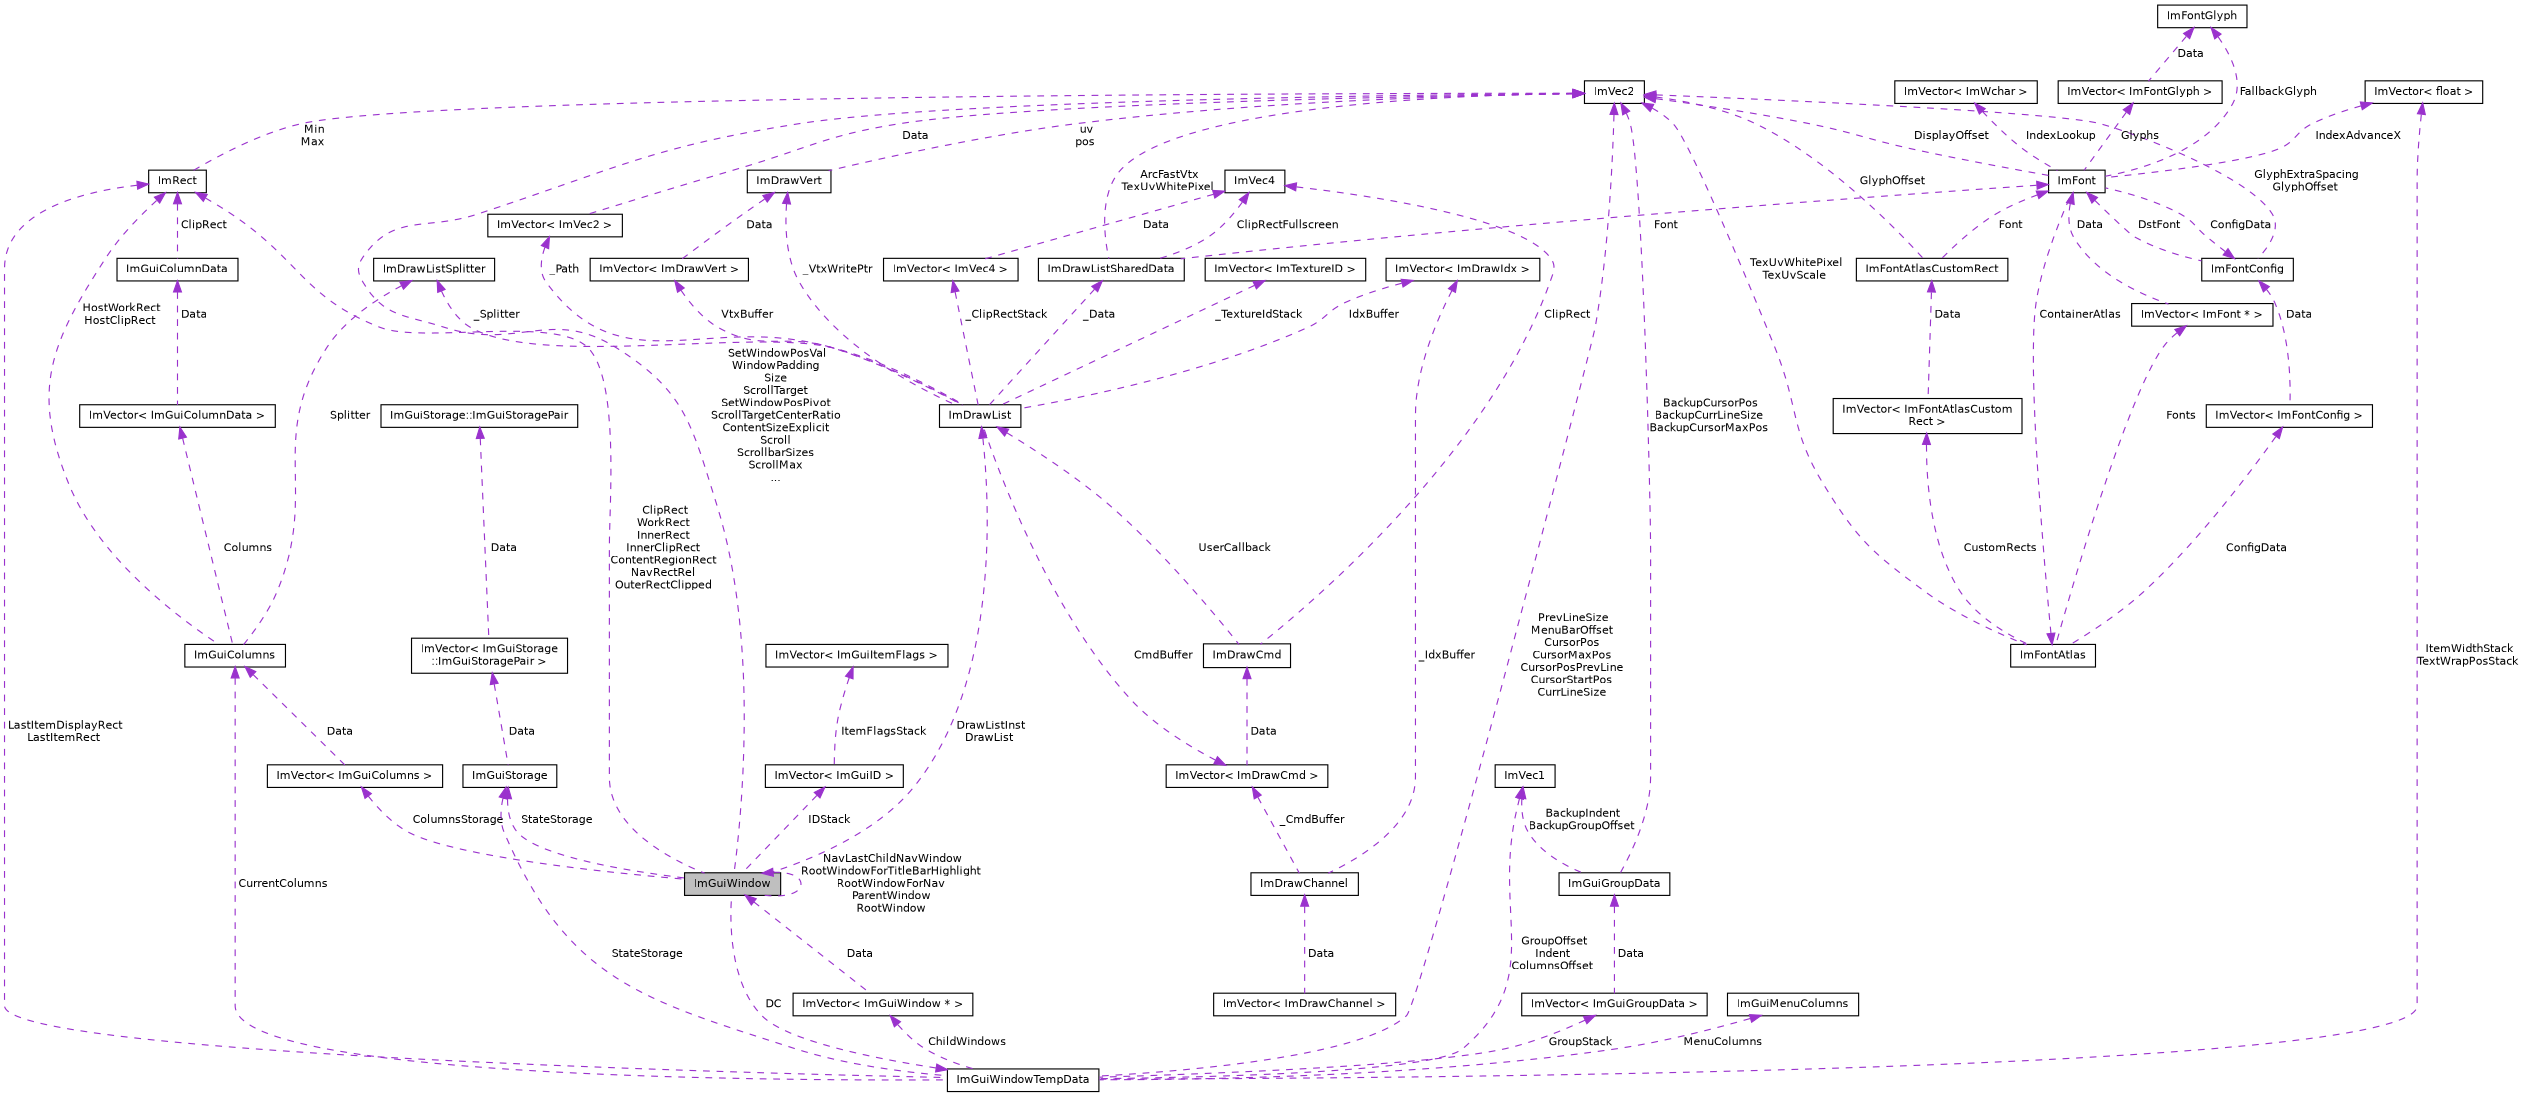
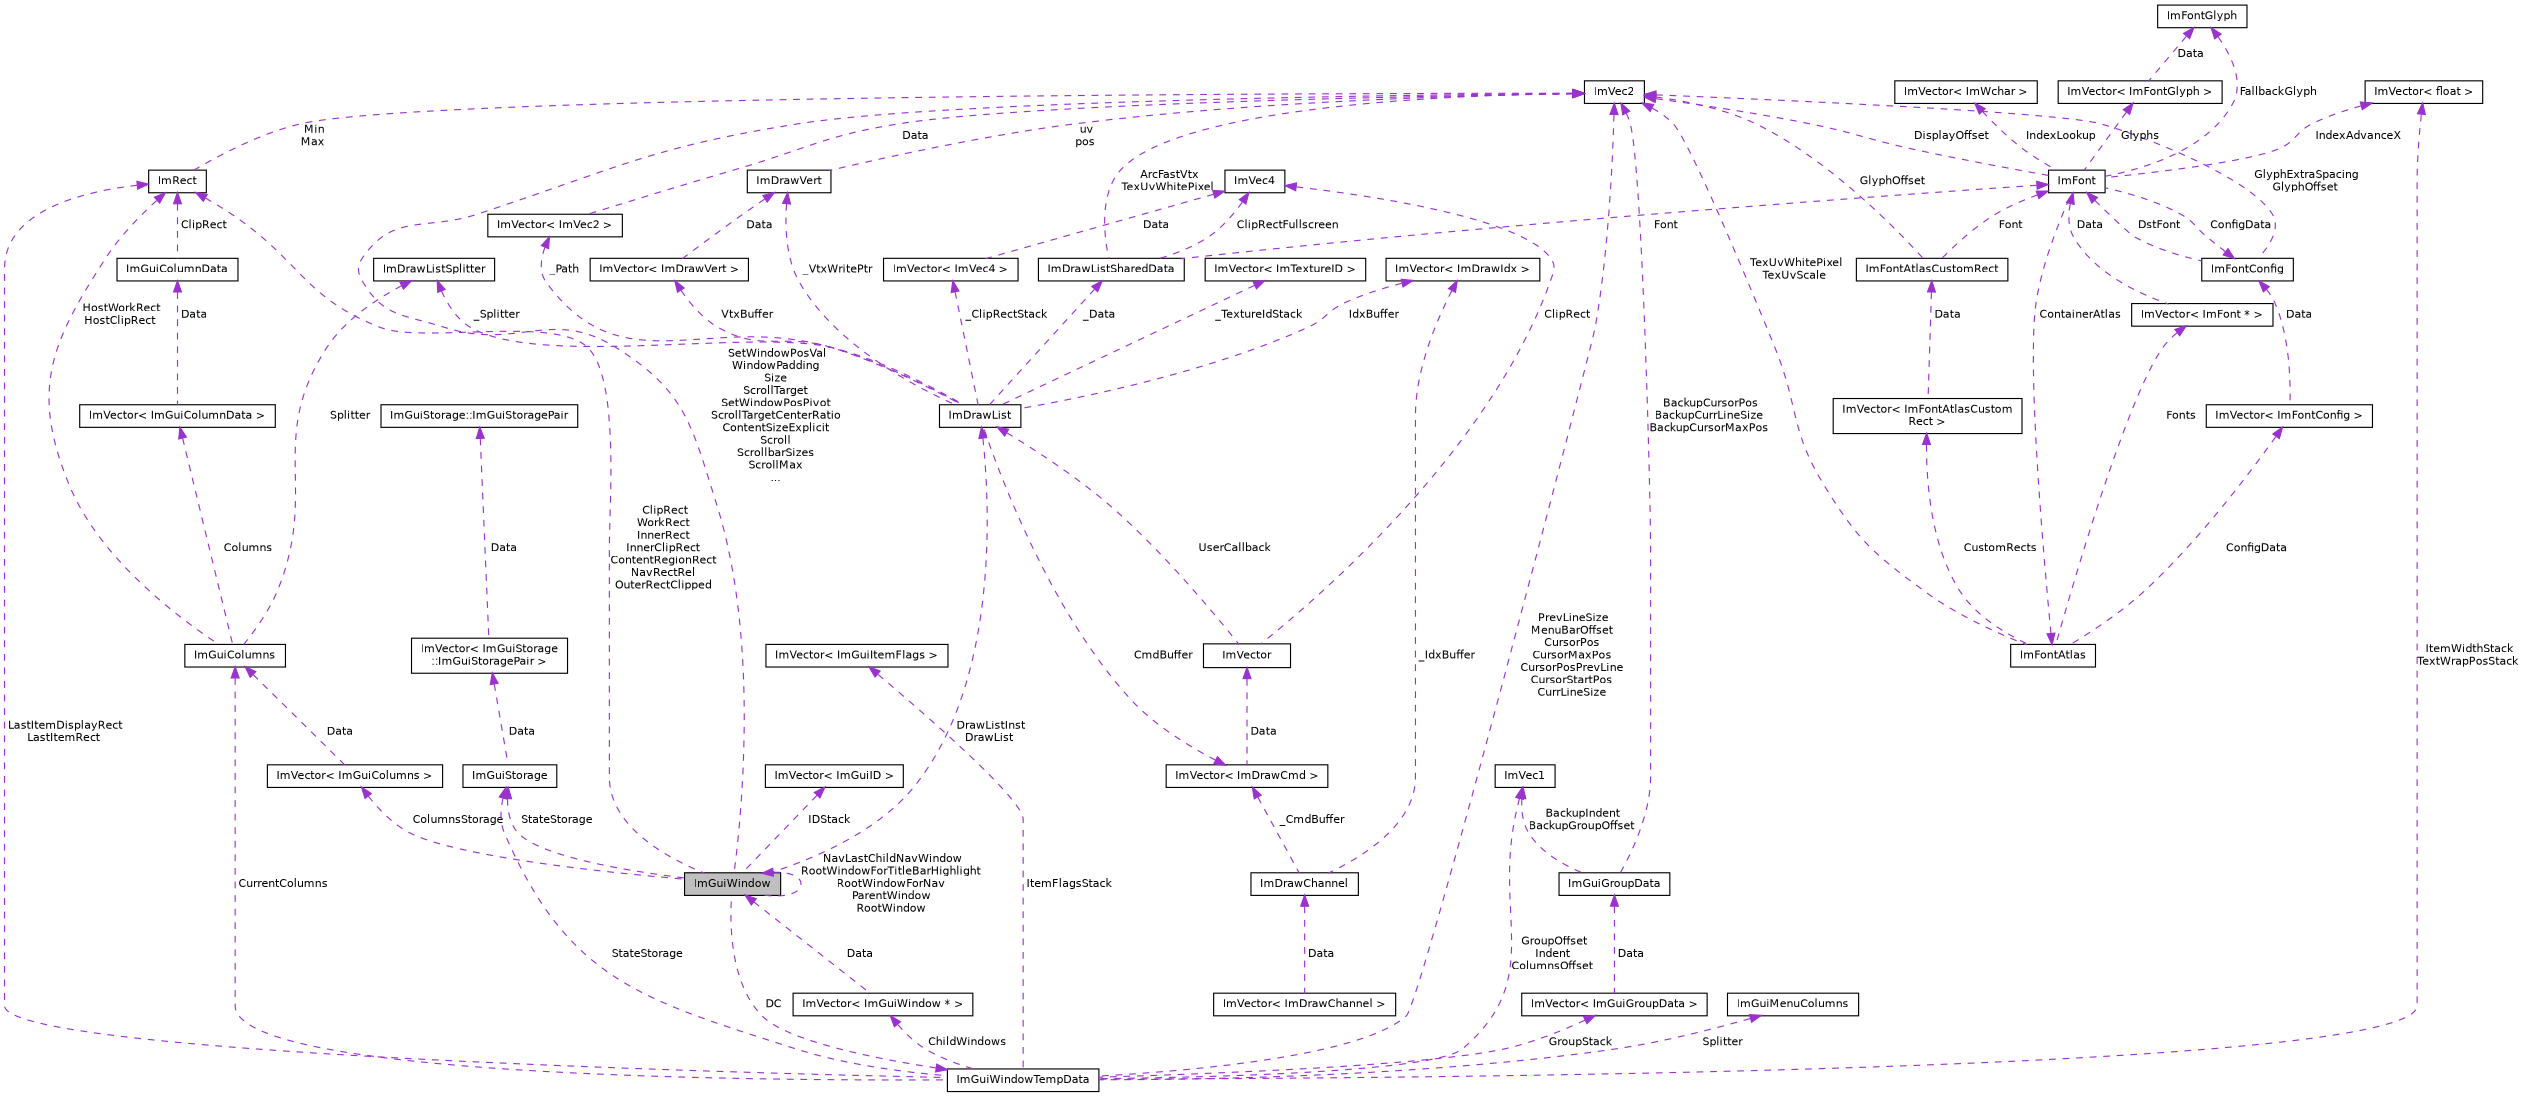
(1247, 656) -> (1247, 656)
(838, 721) -> (1023, 841)
(1721, 1042) -> (1721, 1042)
